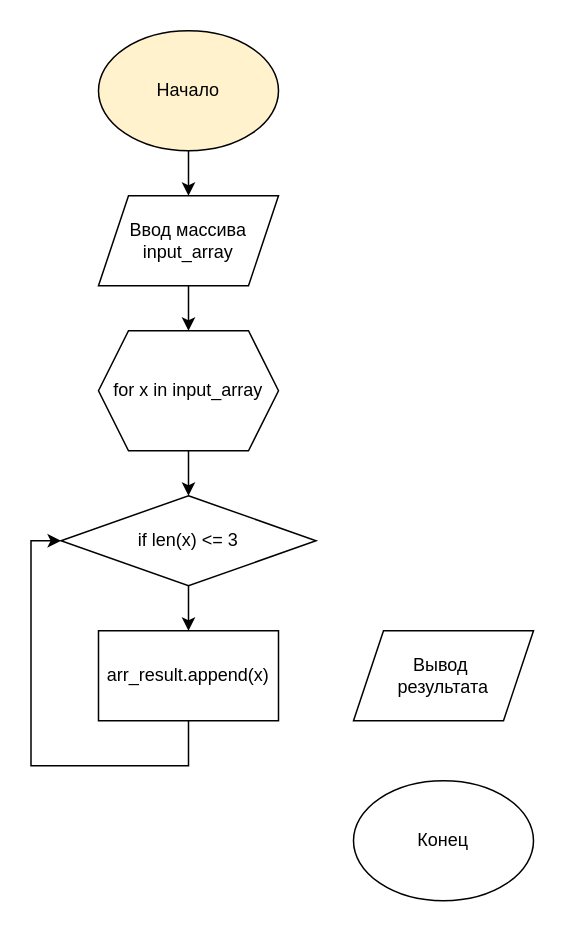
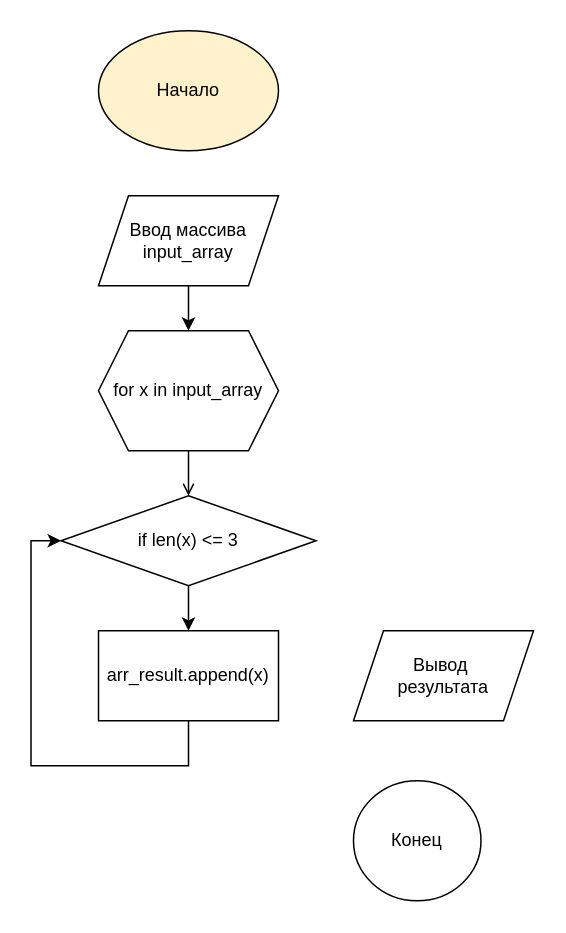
(188, 179) -> none
(188, 484) -> (188, 486)
(443, 841) -> (417, 841)
